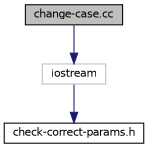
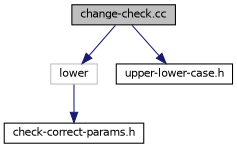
(74, 15) -> (124, 15)
(74, 74) -> (74, 74)
none -> (174, 74)
